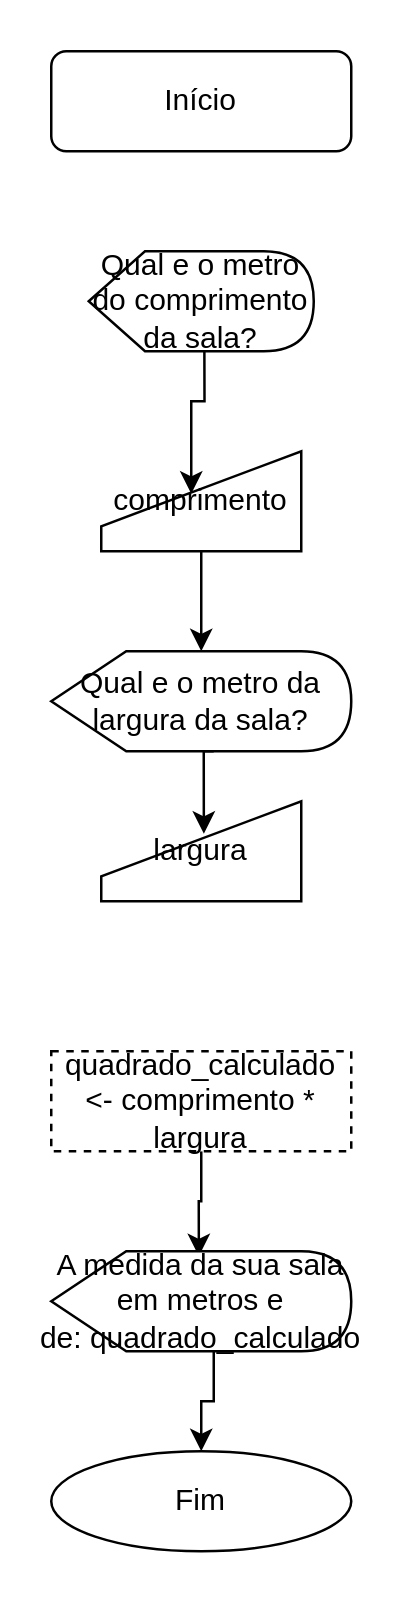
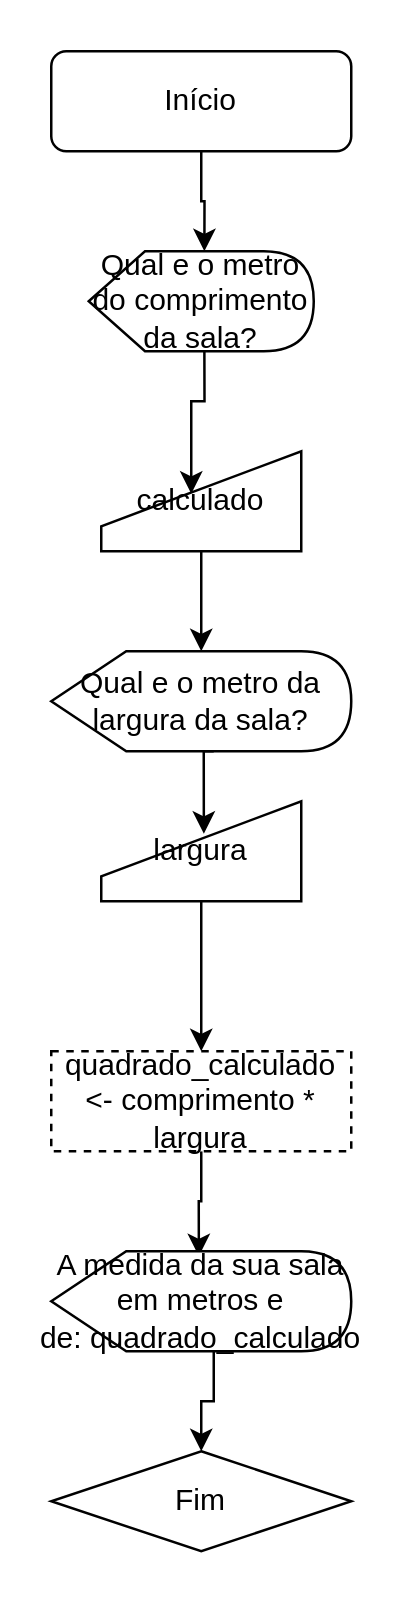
none -> (201, 194)
(201, 501) -> (201, 501)
none -> (201, 968)
(201, 1501) -> (201, 1501)
